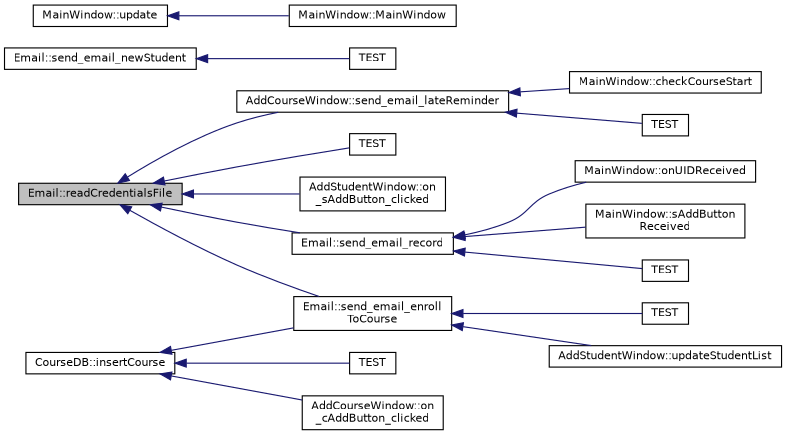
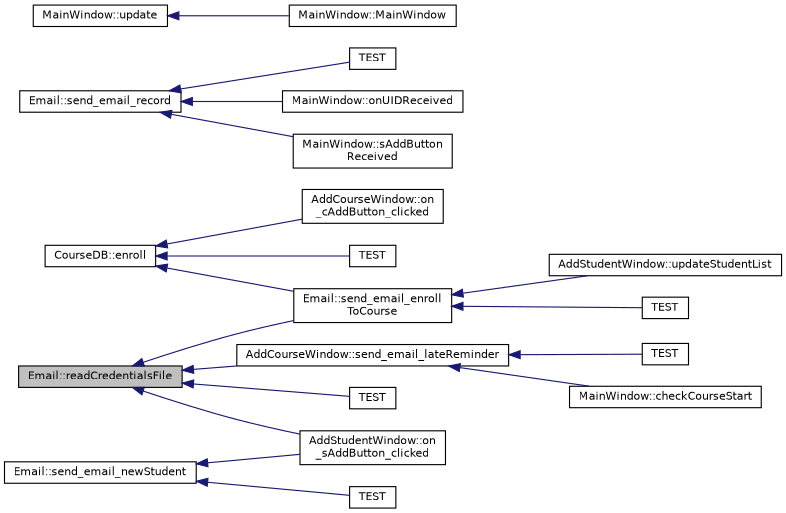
(230, 221) -> none
(100, 363) -> (100, 256)
none -> (254, 459)
